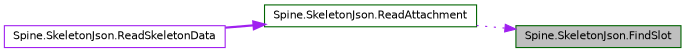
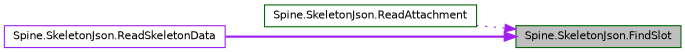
(239, 27) -> (365, 37)
